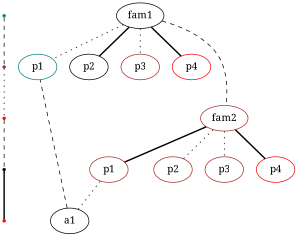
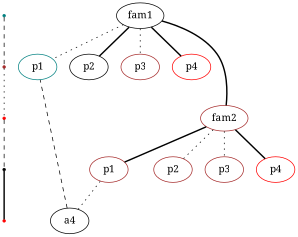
(213, 49) -> (213, 49)
(70, 221) -> (70, 221)
